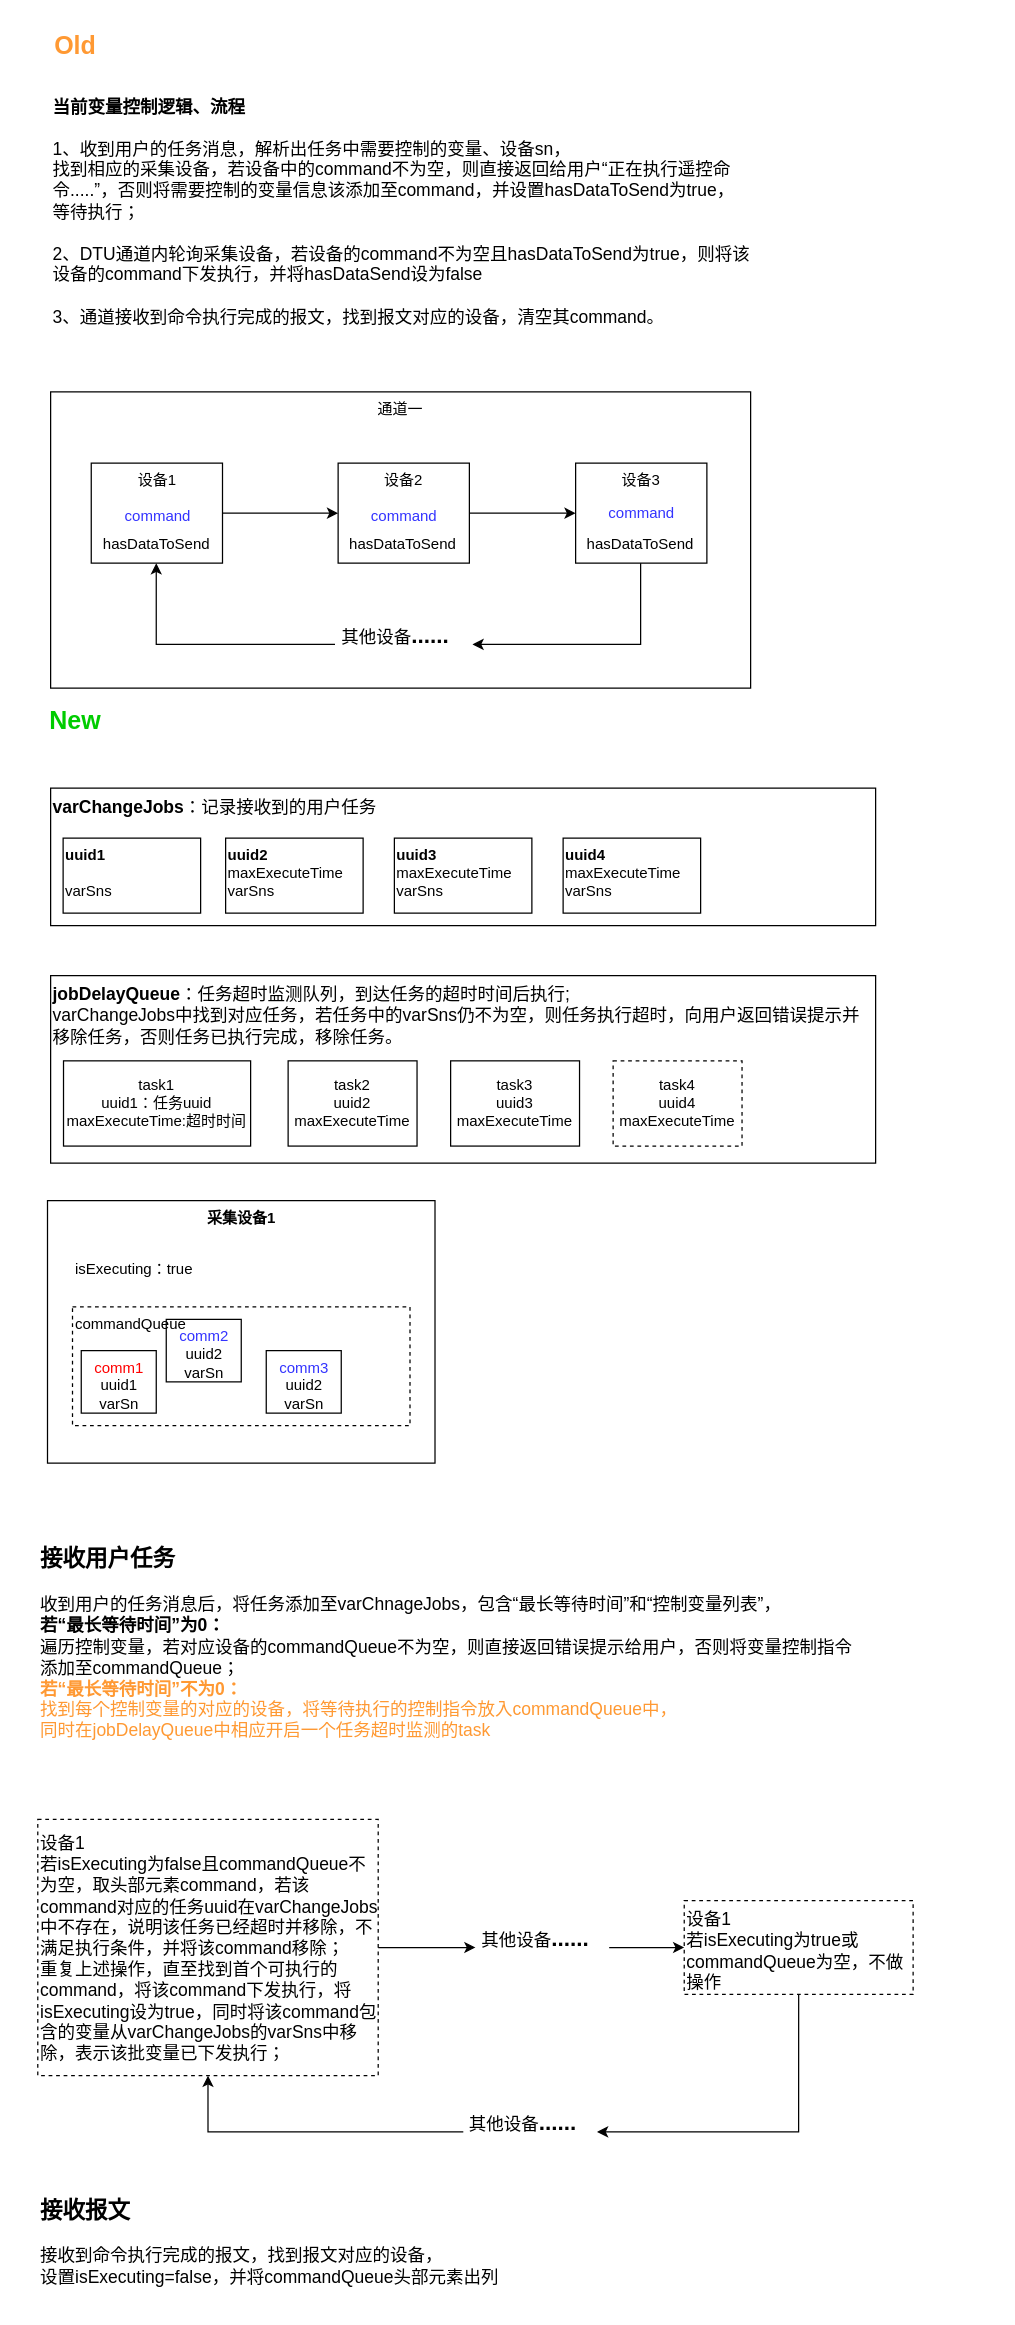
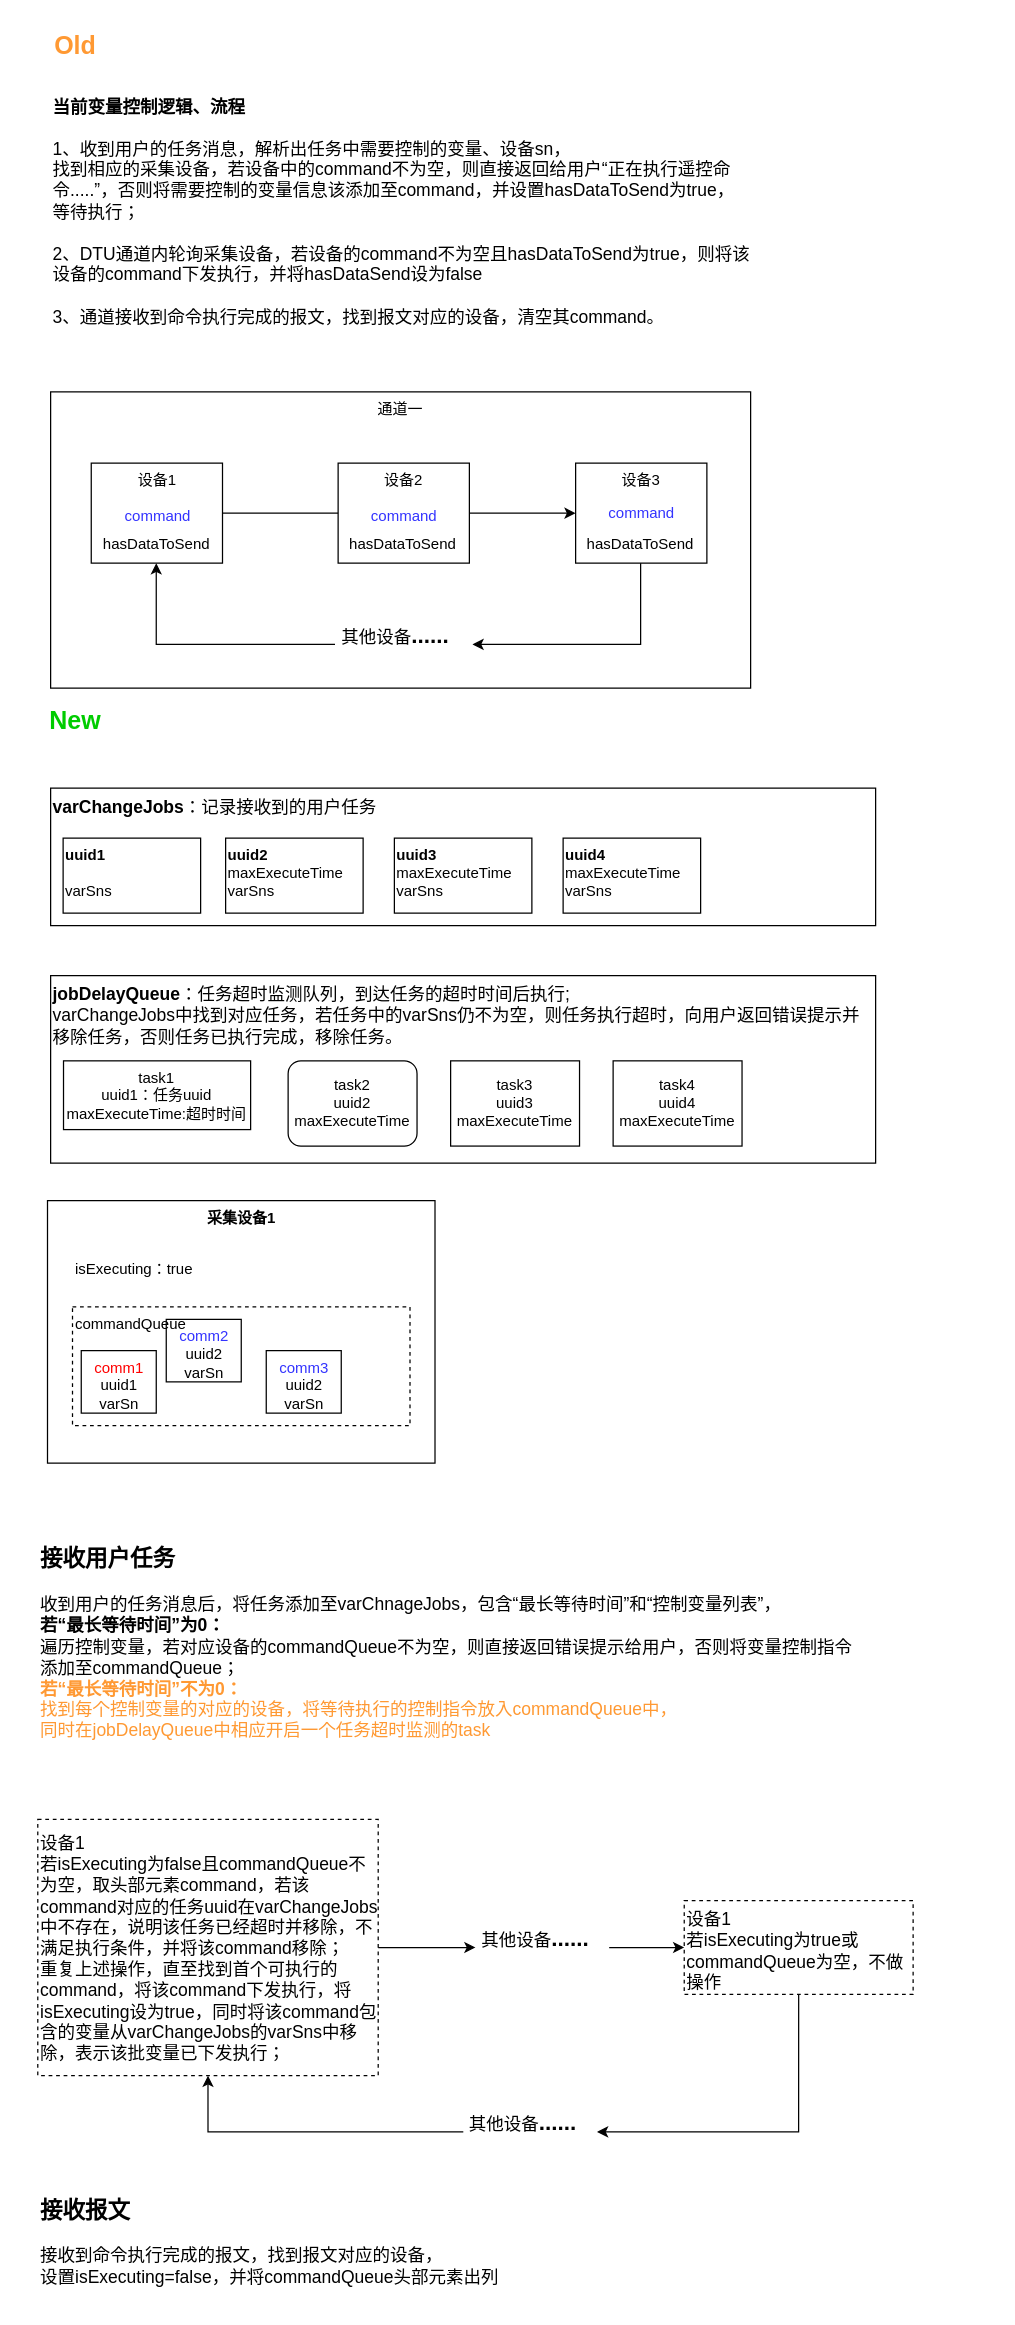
(328, 513) -> (331, 513)
(157, 1103) -> (157, 1095)
(353, 1103) -> (353, 1103)
(678, 1103) -> (678, 1103)
